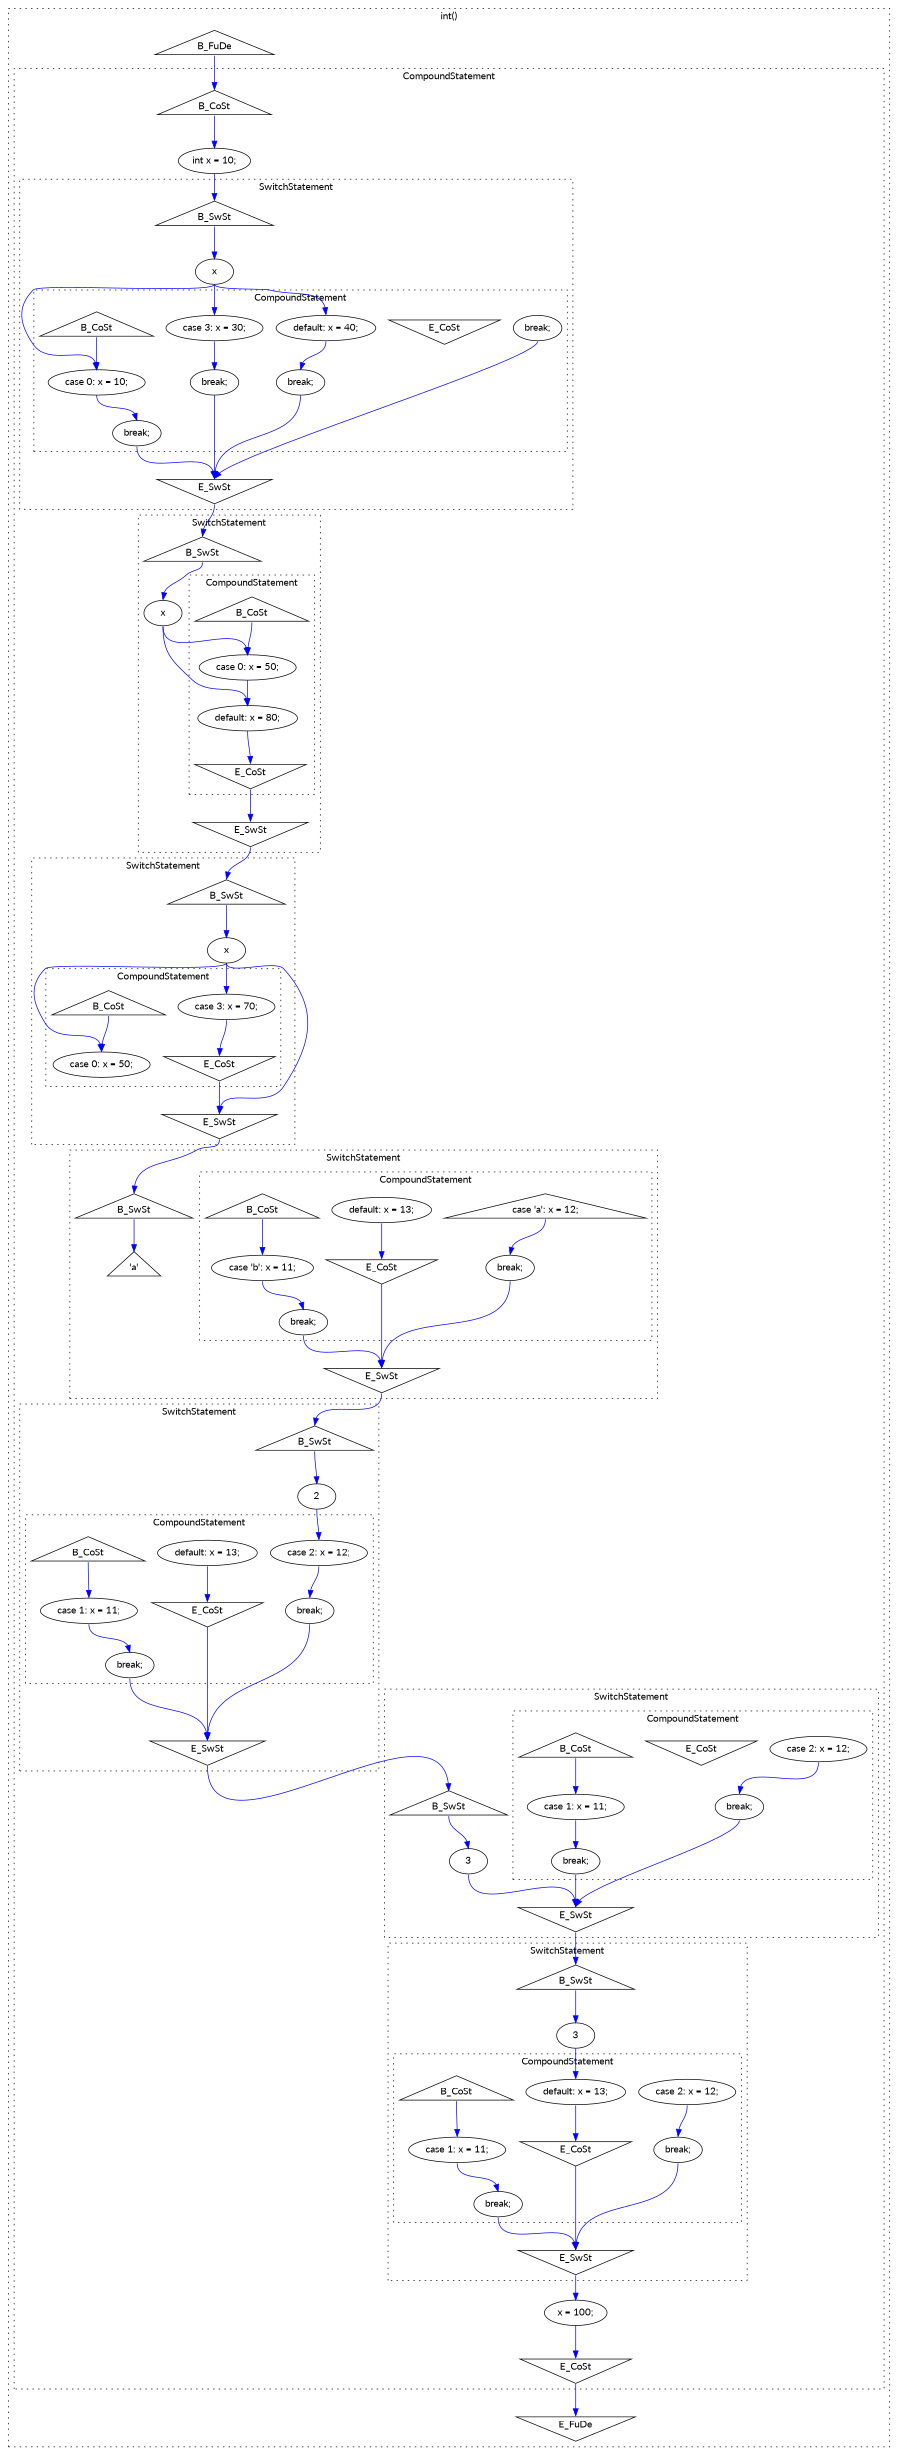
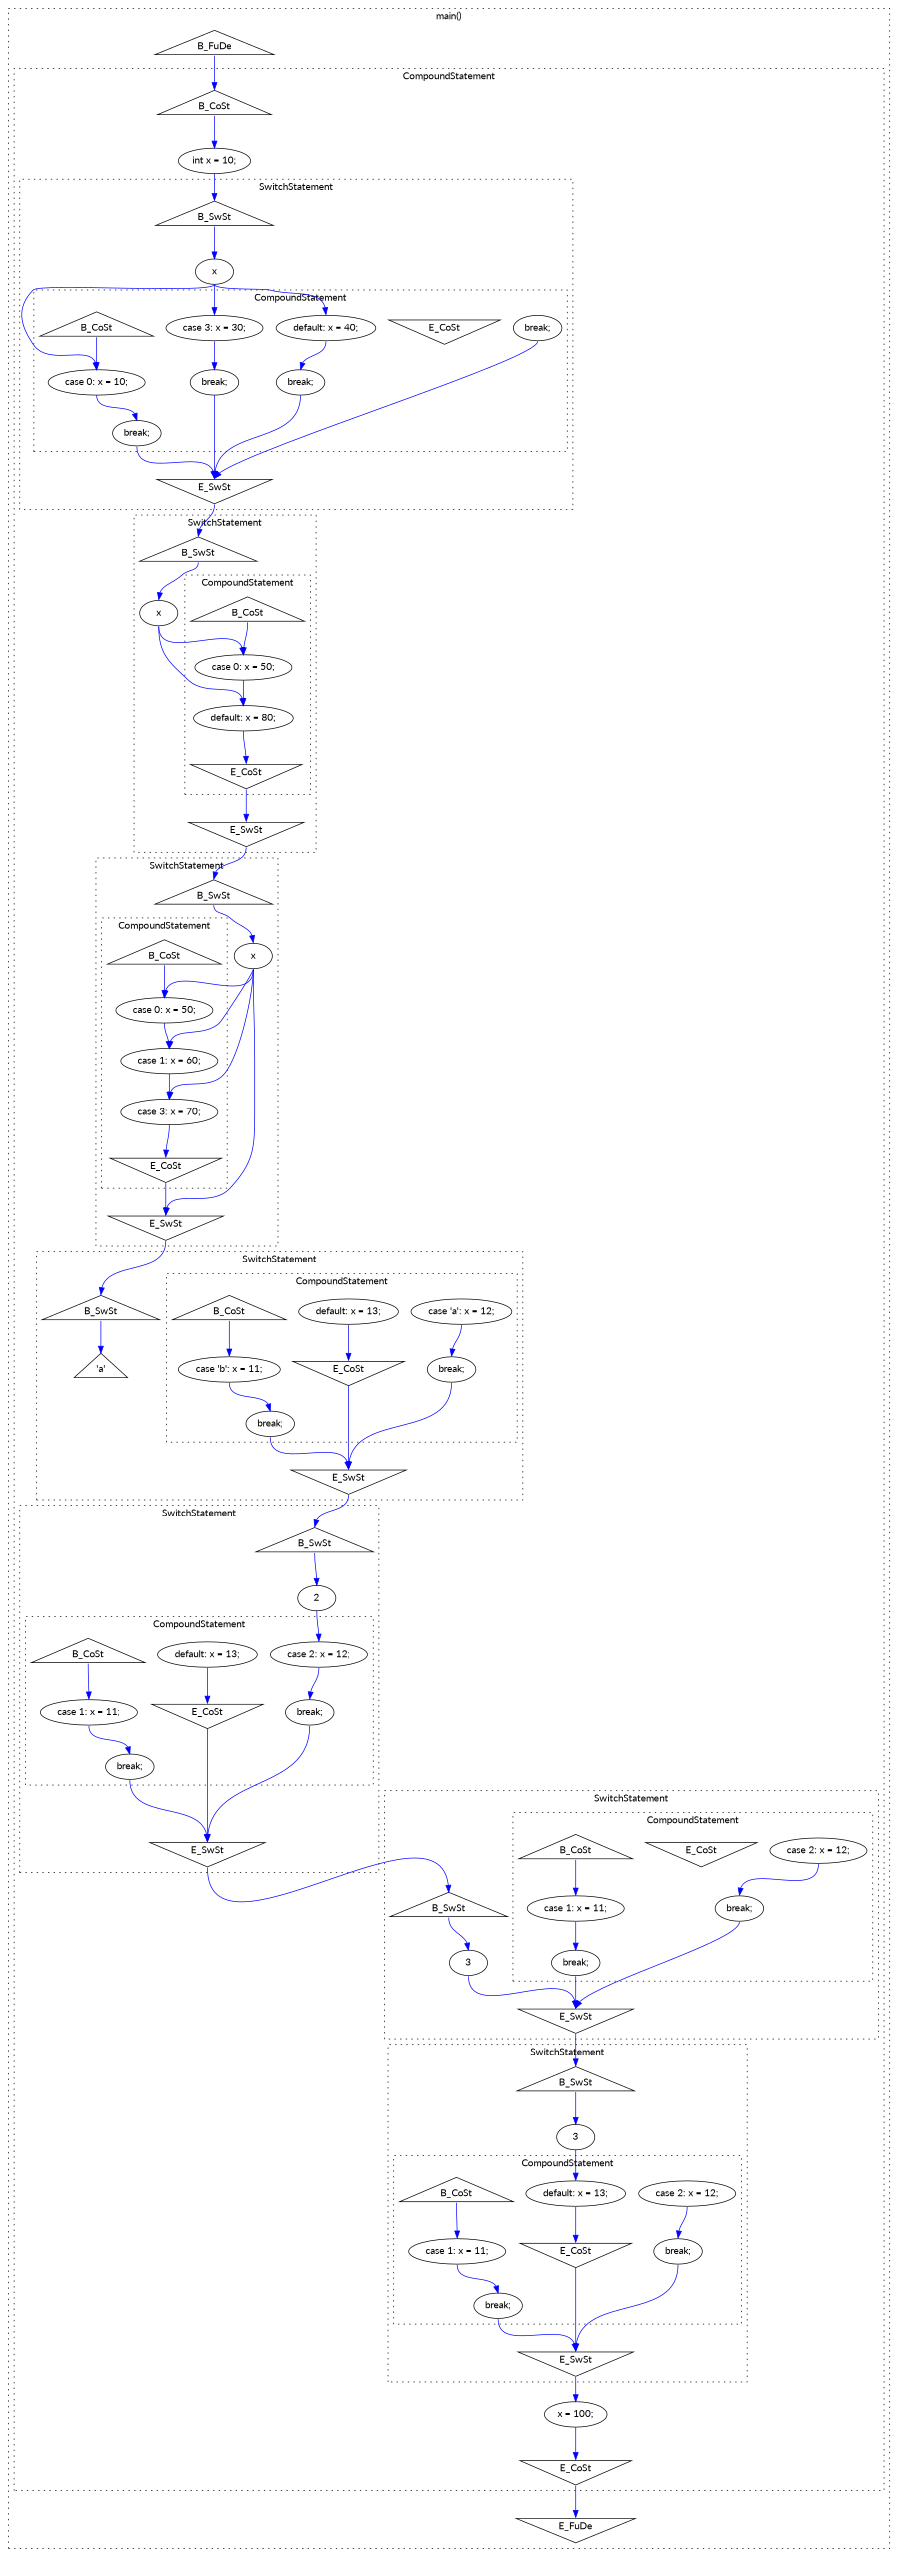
(449, 17) -> (449, 17)
none -> (169, 1061)
(545, 1210) -> (461, 1312)
